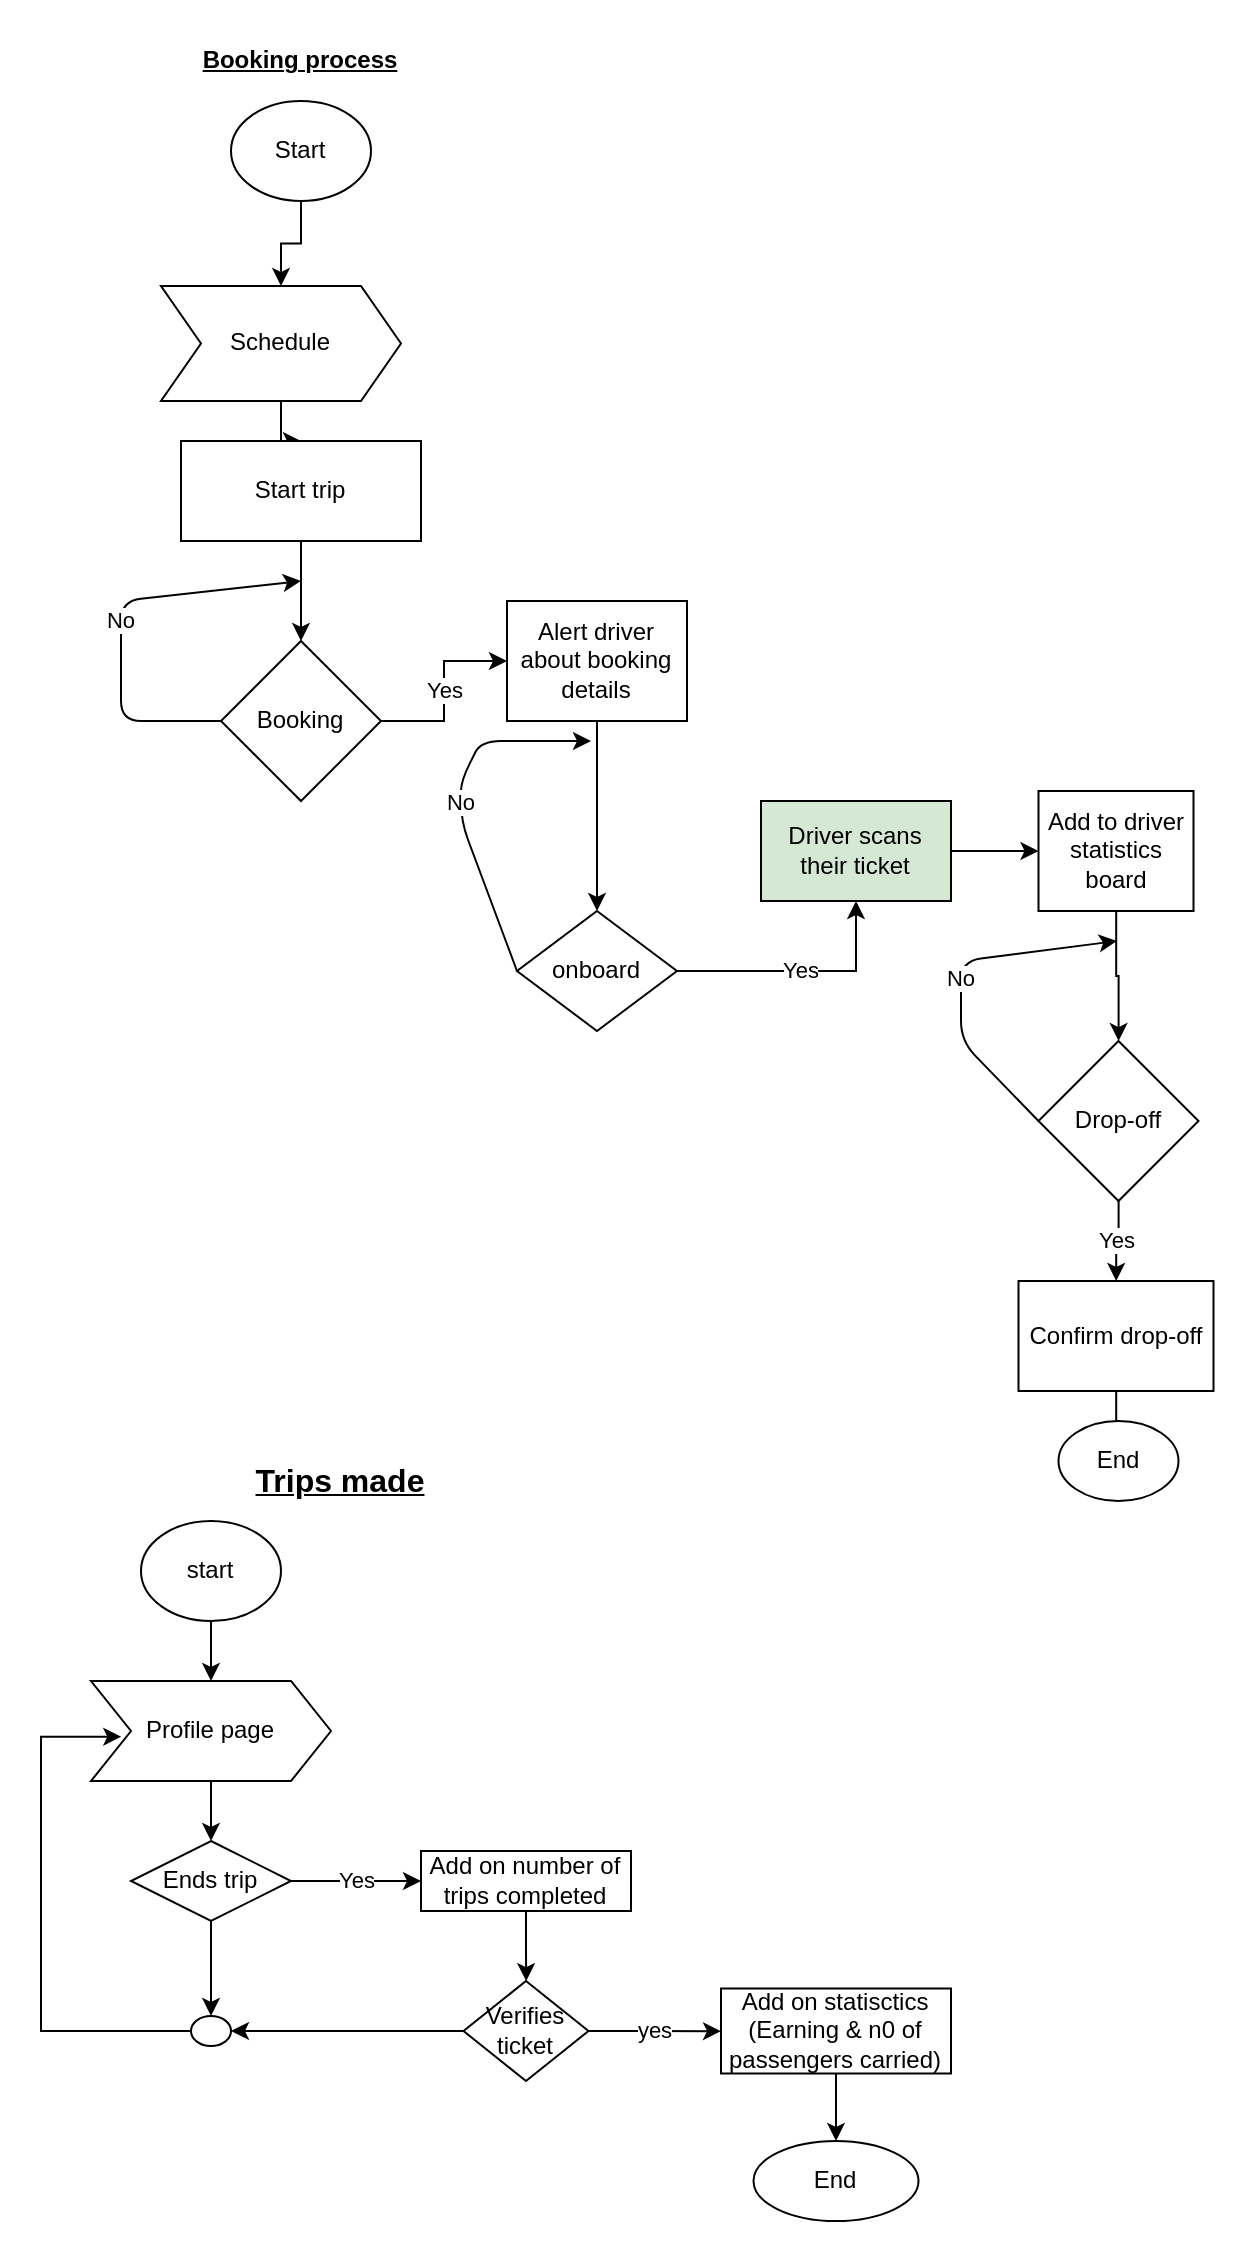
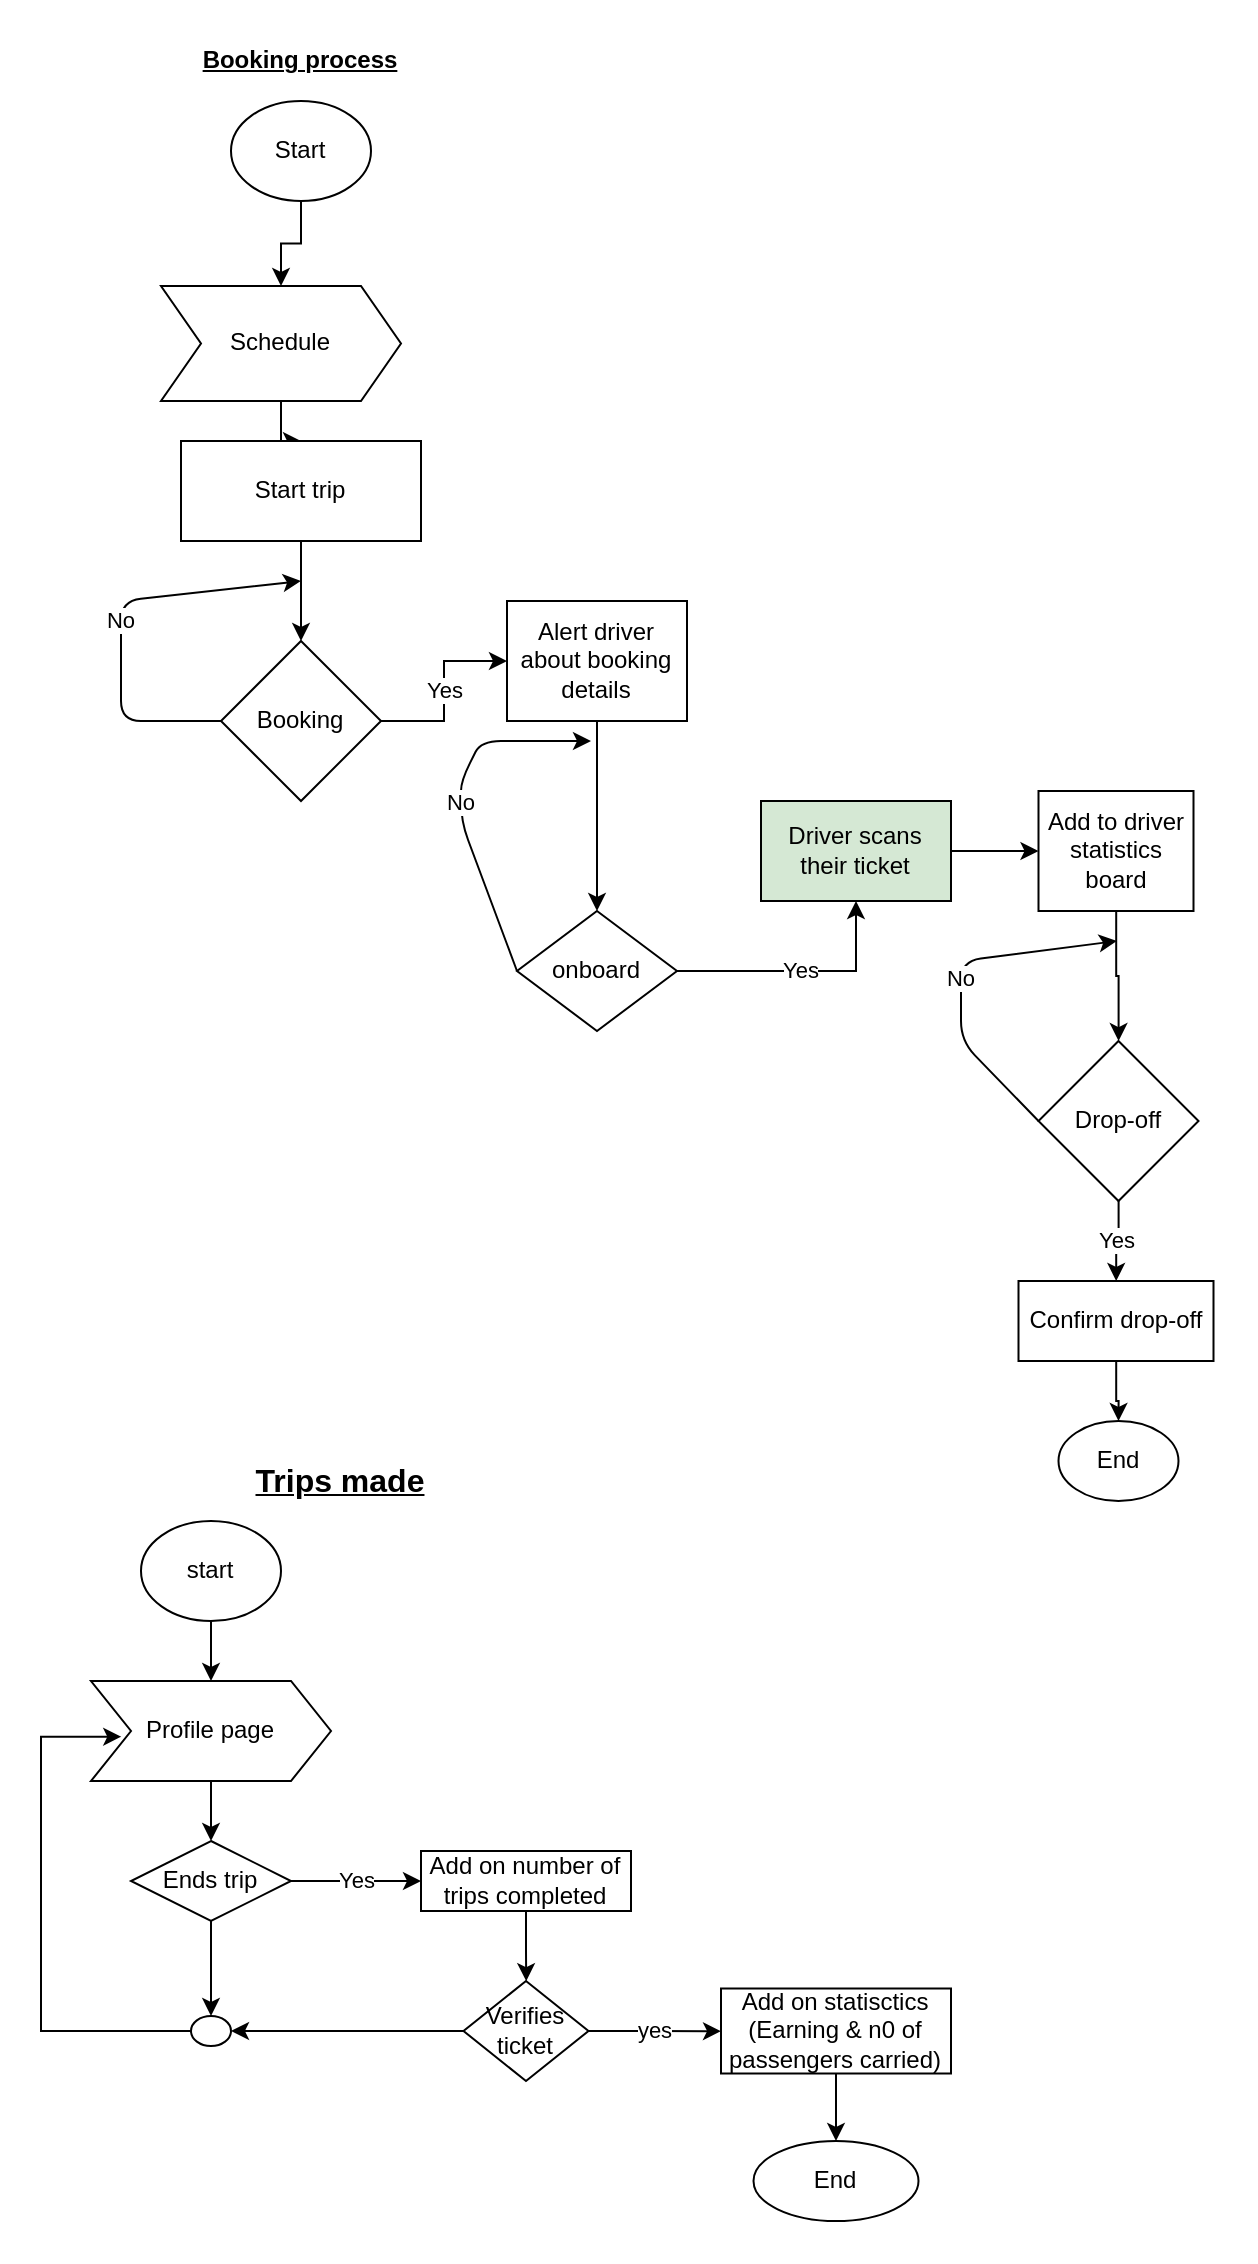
(1116, 1336) -> (1116, 1321)
